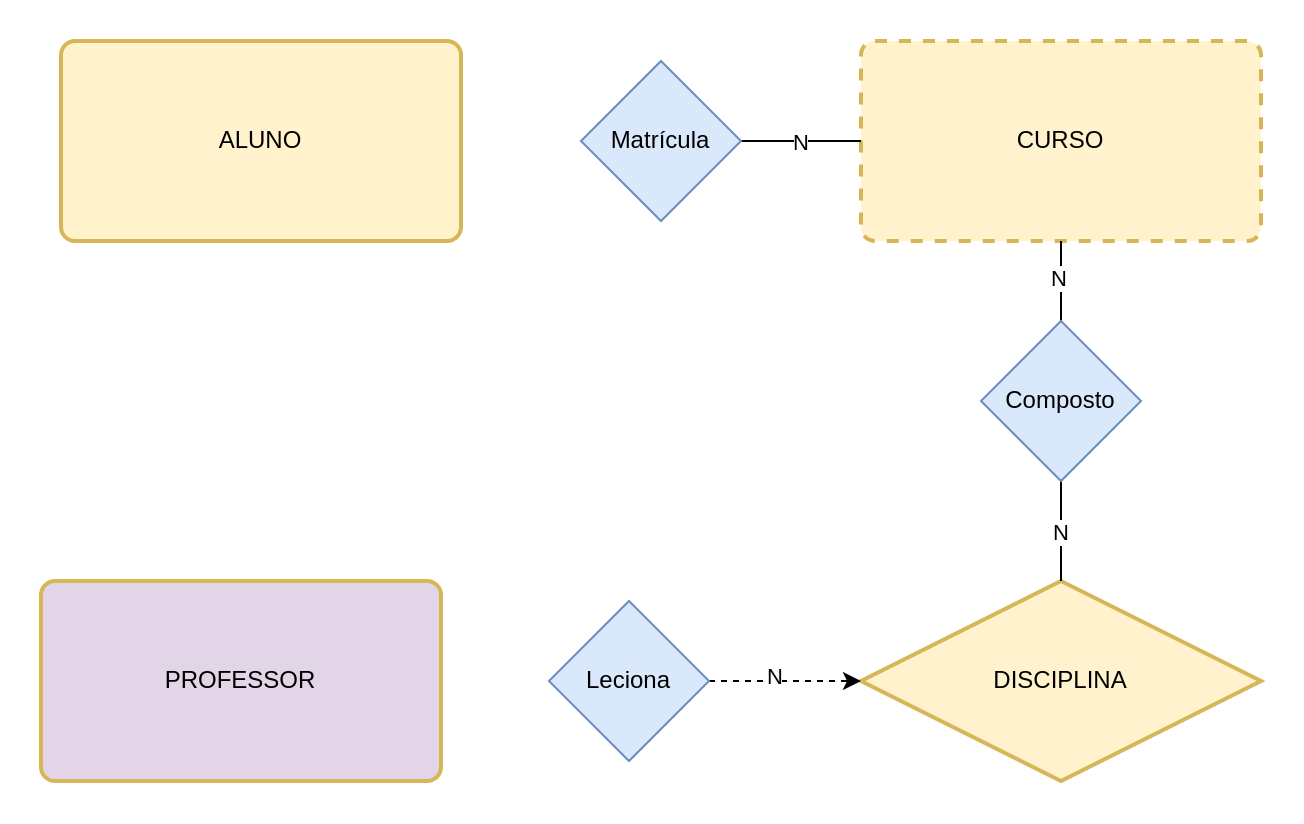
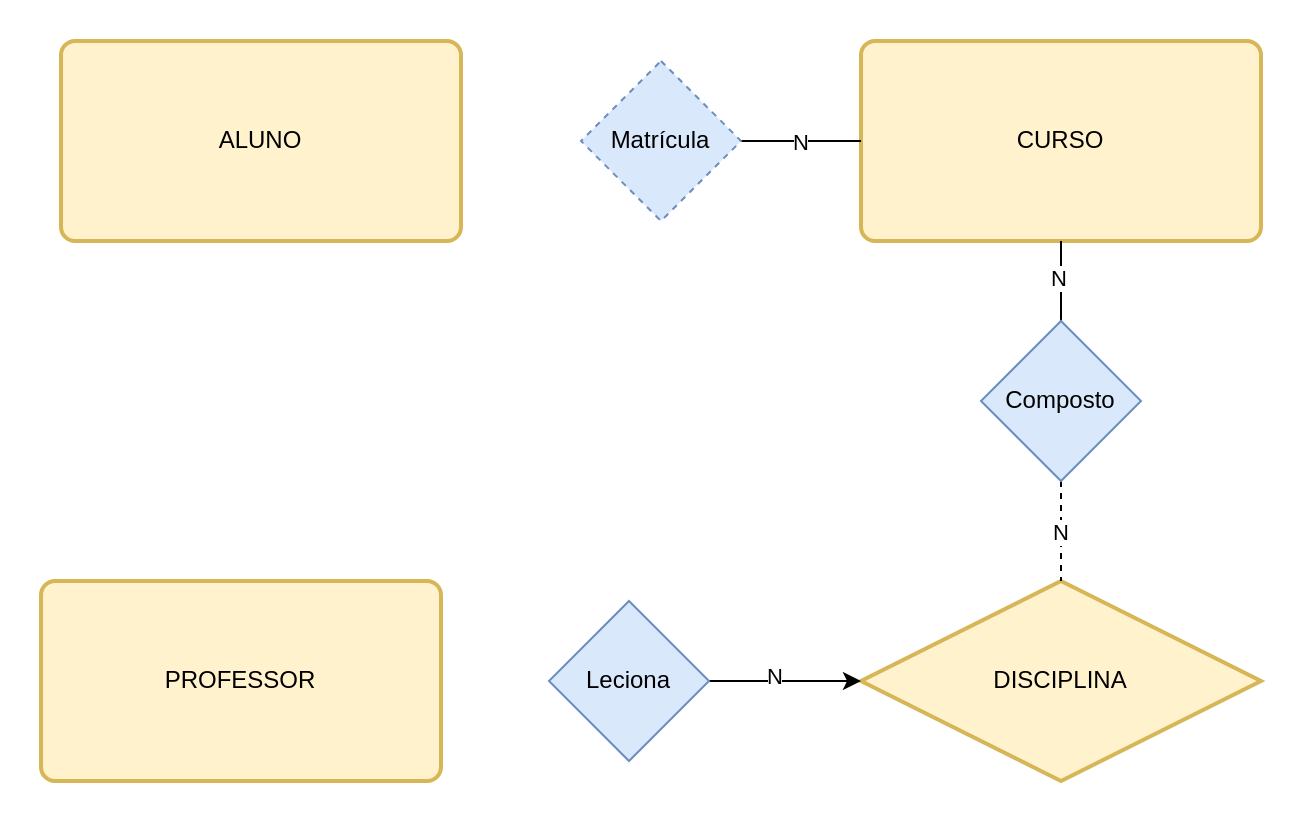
(661, 141) -> (661, 141)
(1061, 141) -> (1061, 141)
(1061, 501) -> (1061, 501)
(241, 681) -> (241, 681)
(813, 681) -> (813, 681)
